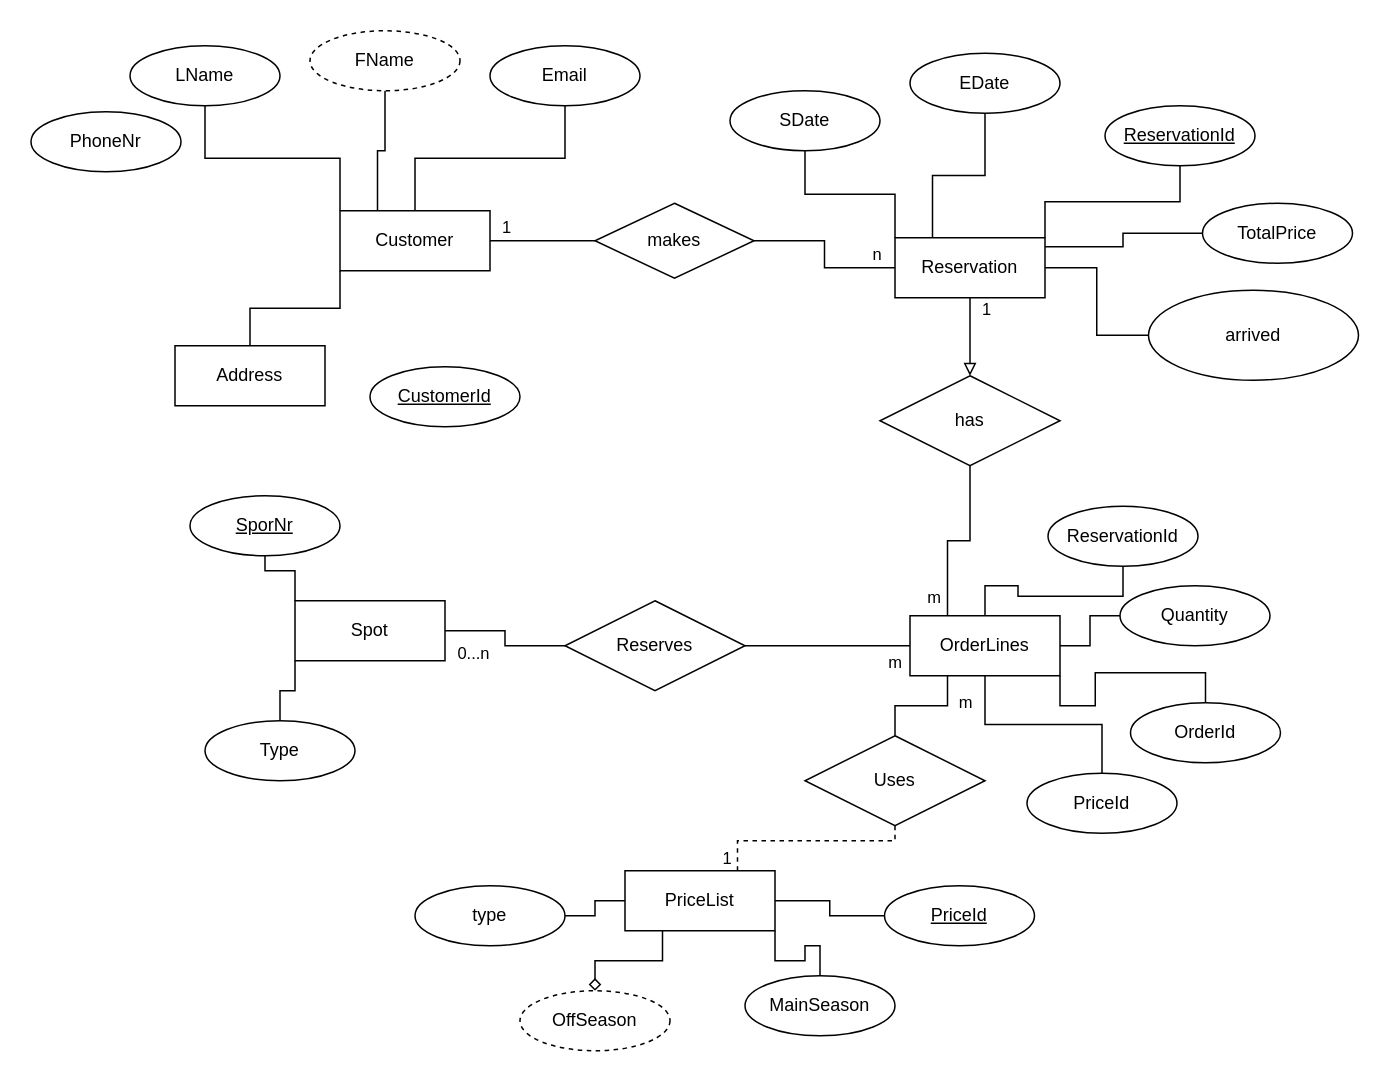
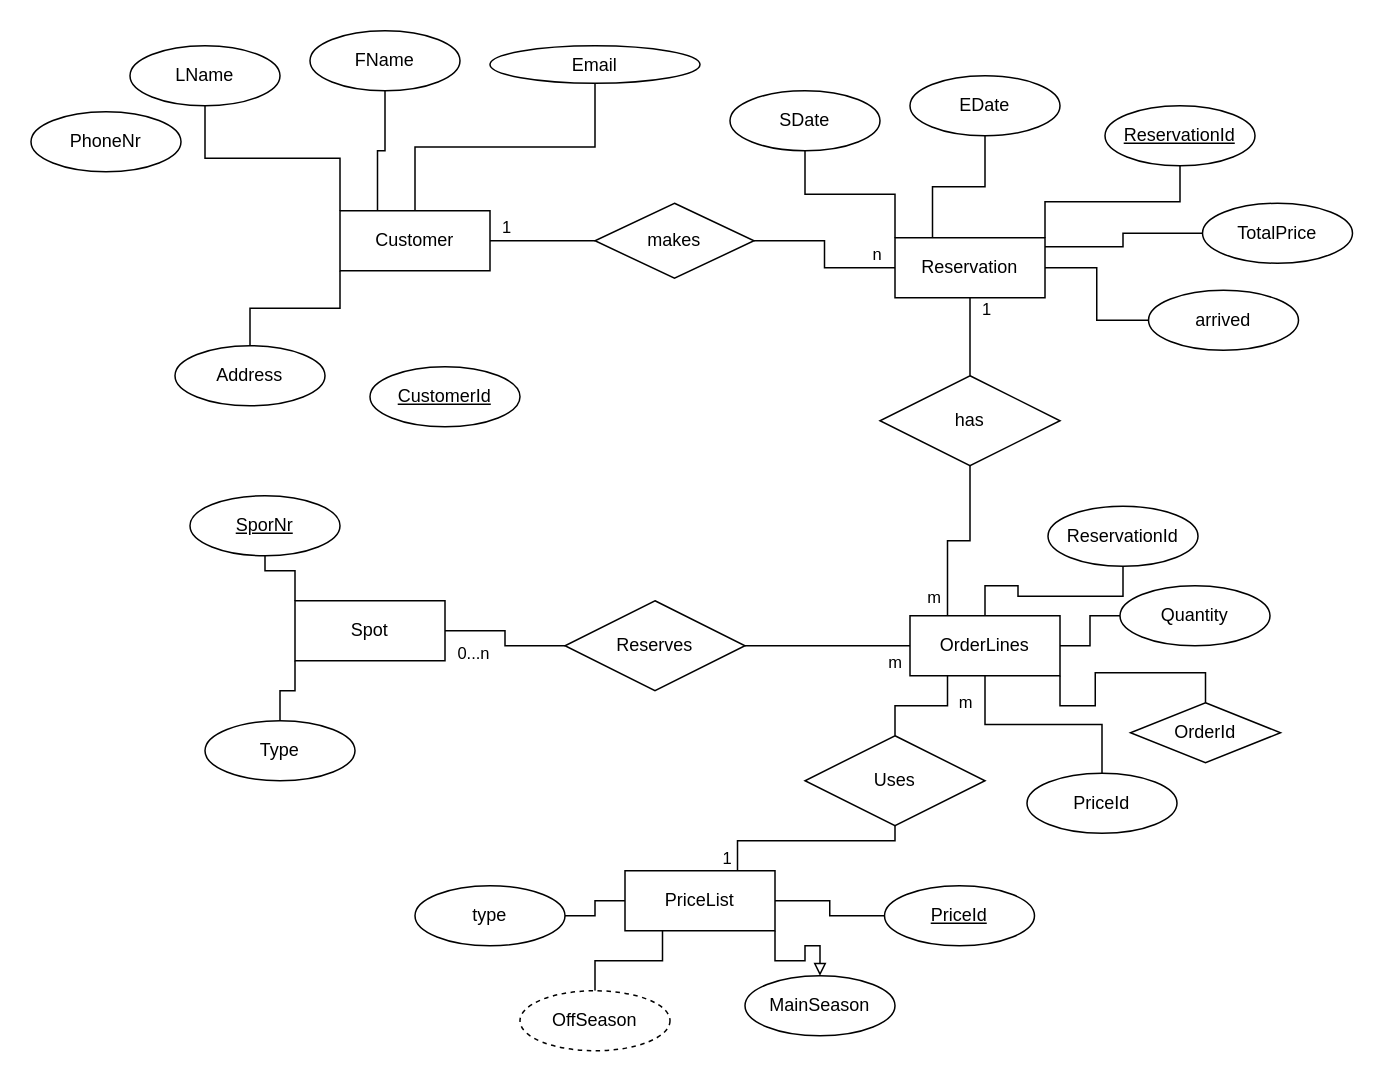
(385, 61) -> (385, 61)
(565, 76) -> (595, 65)
(985, 83) -> (985, 106)
(1253, 335) -> (1223, 320)
(970, 362) -> (970, 367)
(250, 376) -> (250, 376)
(1205, 733) -> (1205, 733)
(809, 841) -> (809, 841)
(820, 967) -> (820, 963)
(595, 978) -> (595, 984)
